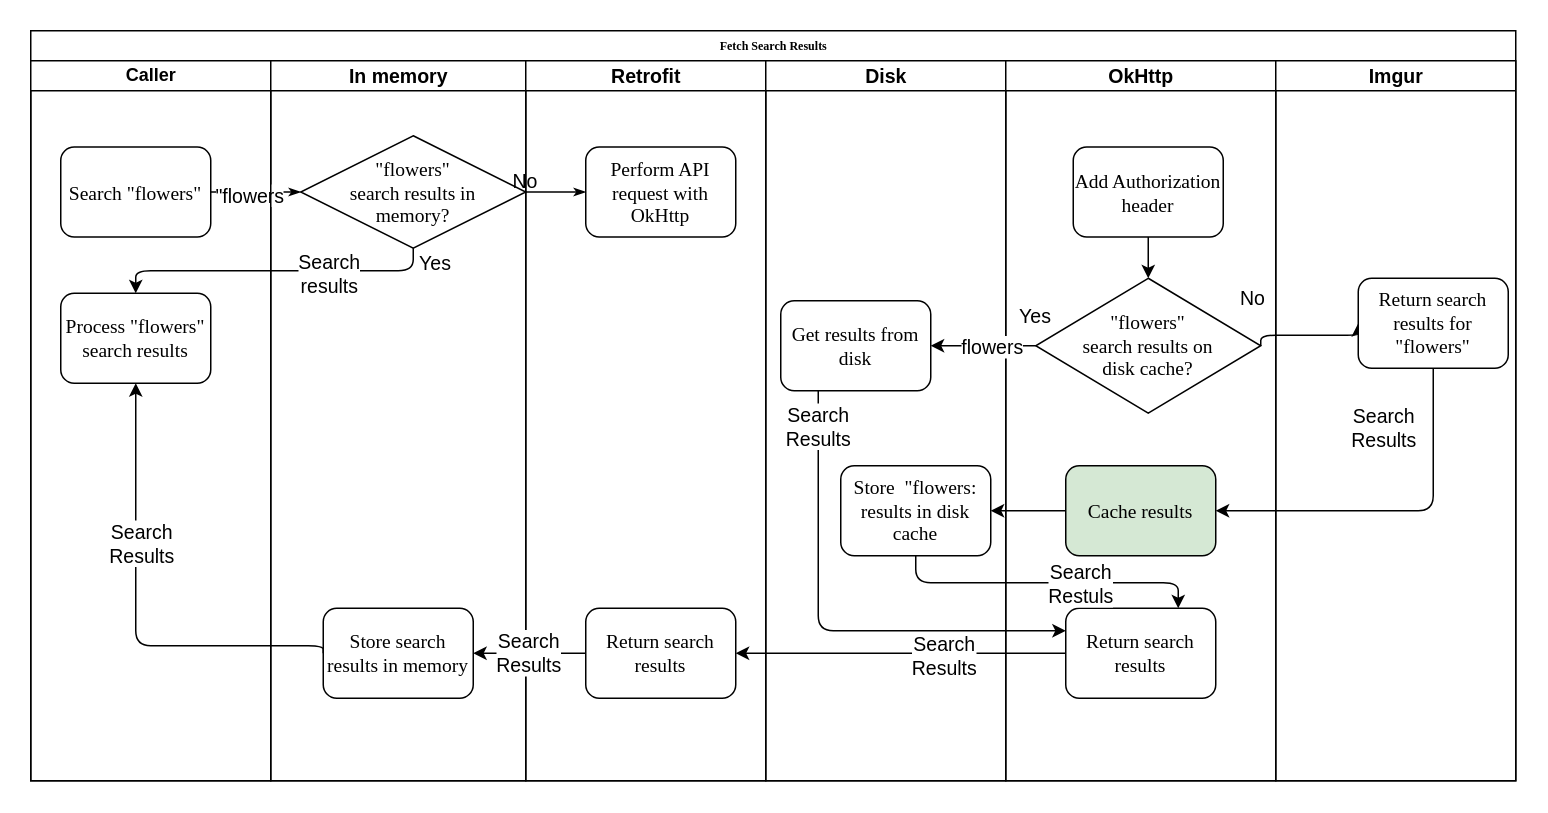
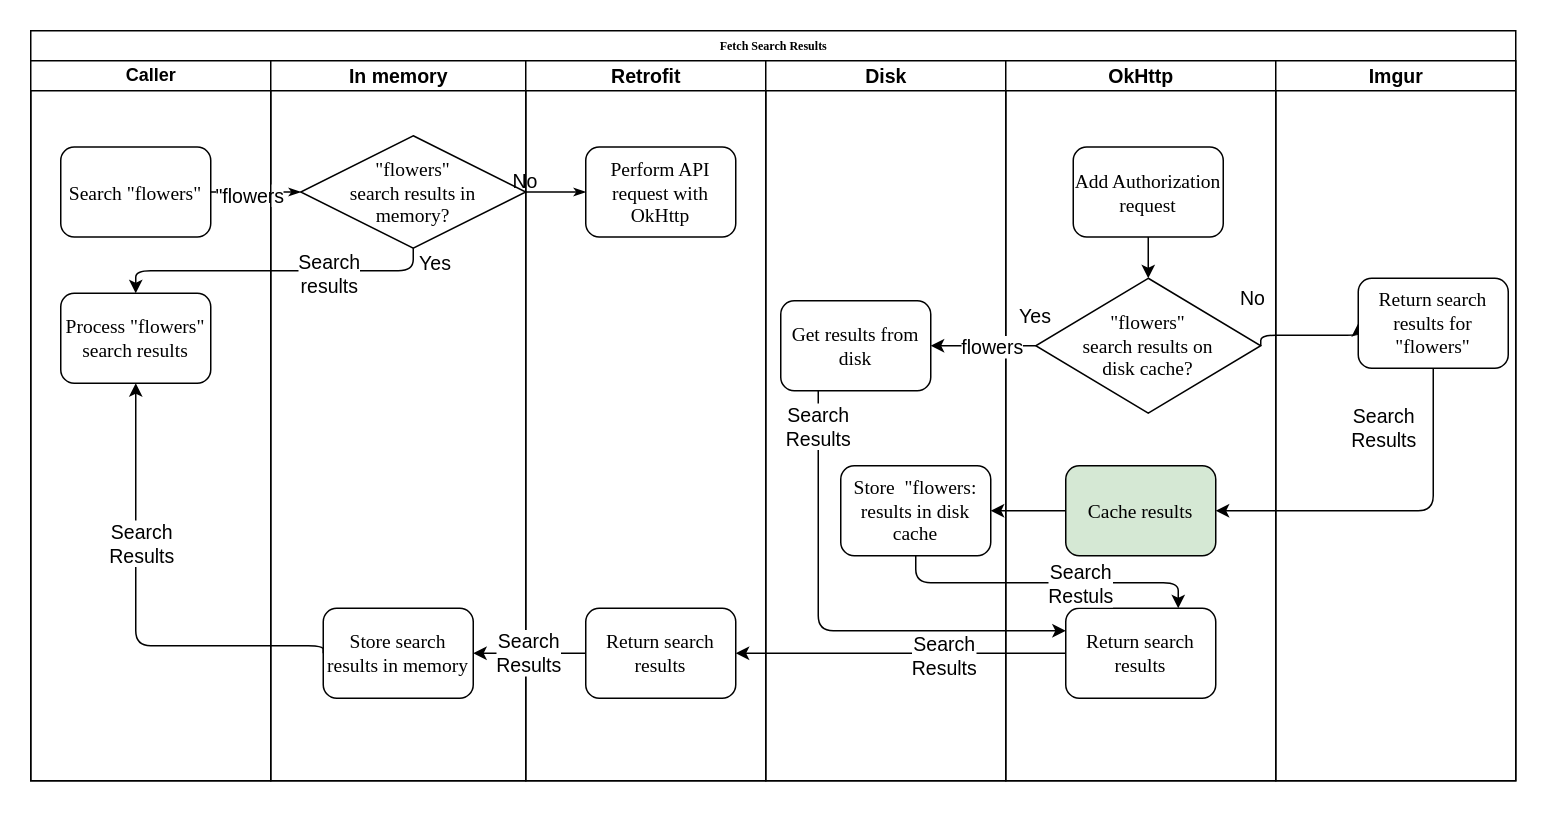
(1148, 193) -> (1148, 193)
